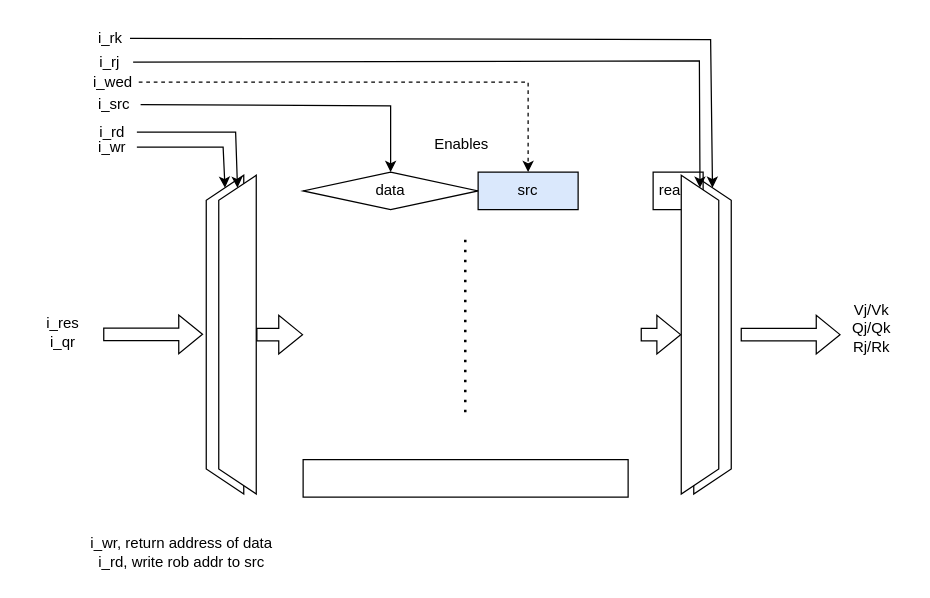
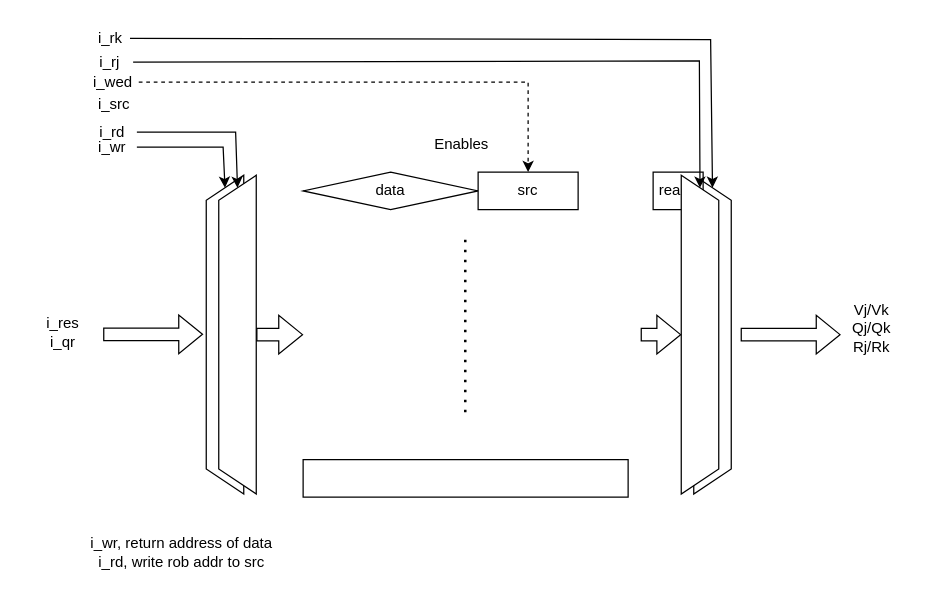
(295, 105) -> none
(528, 191) -> (528, 191)
